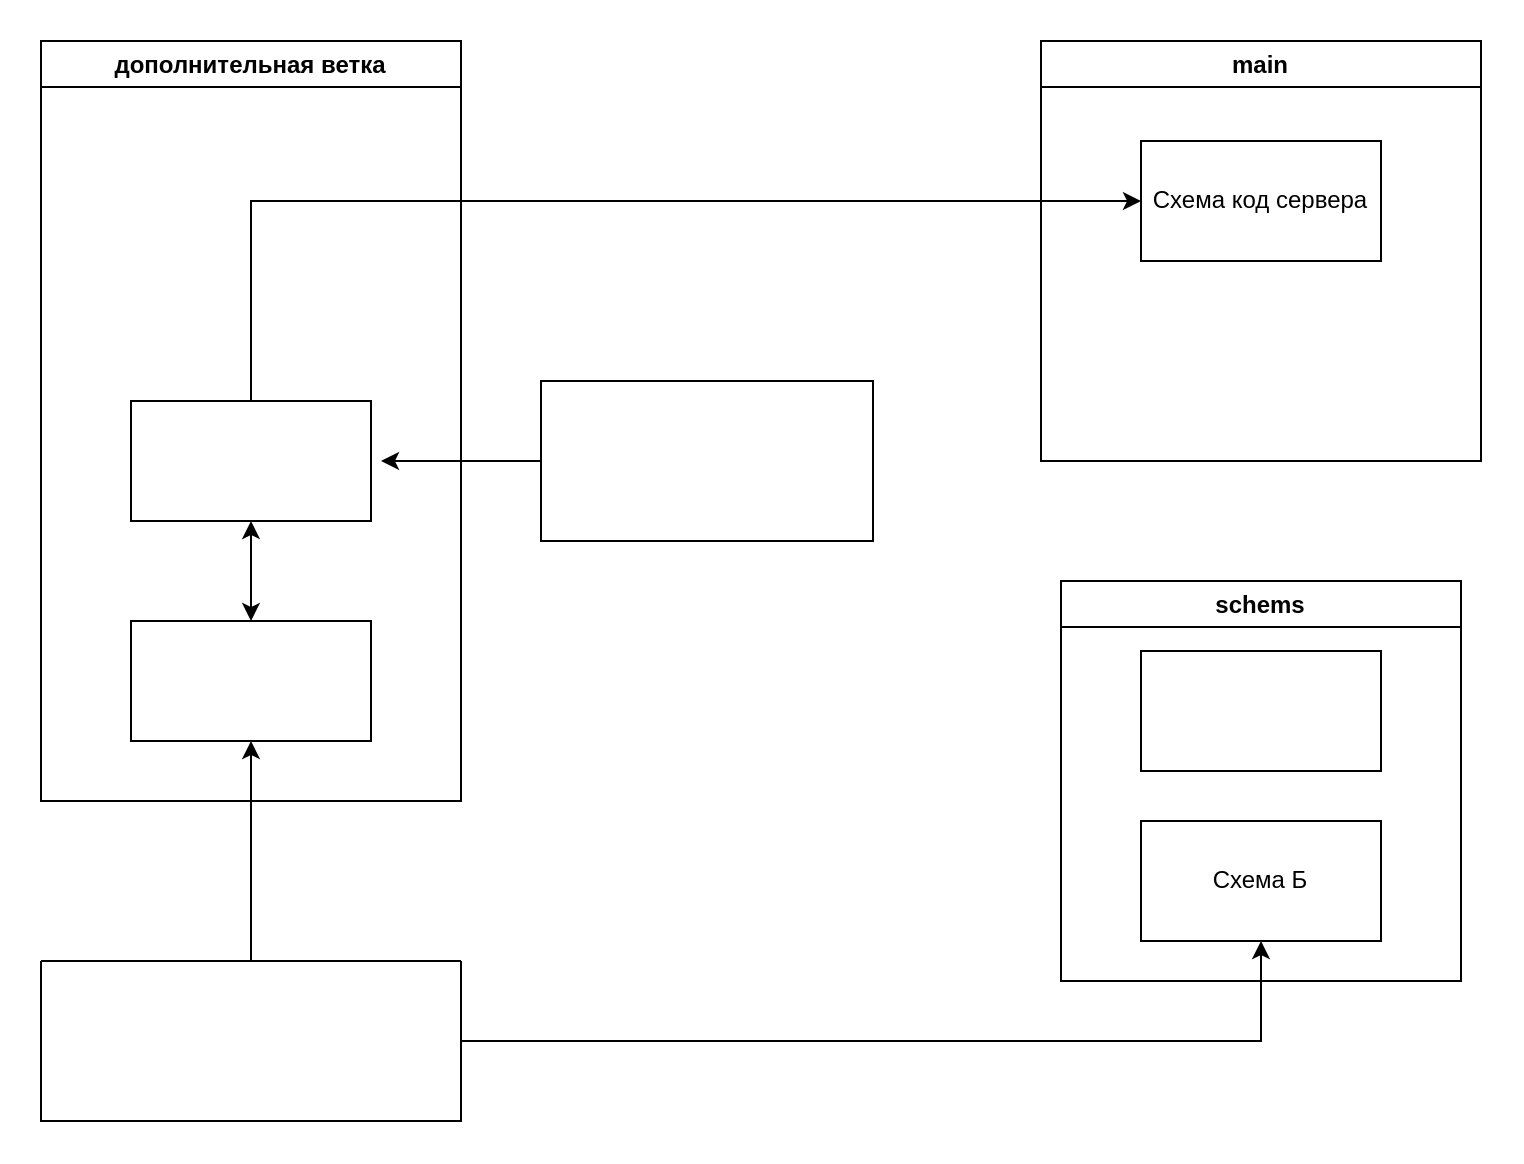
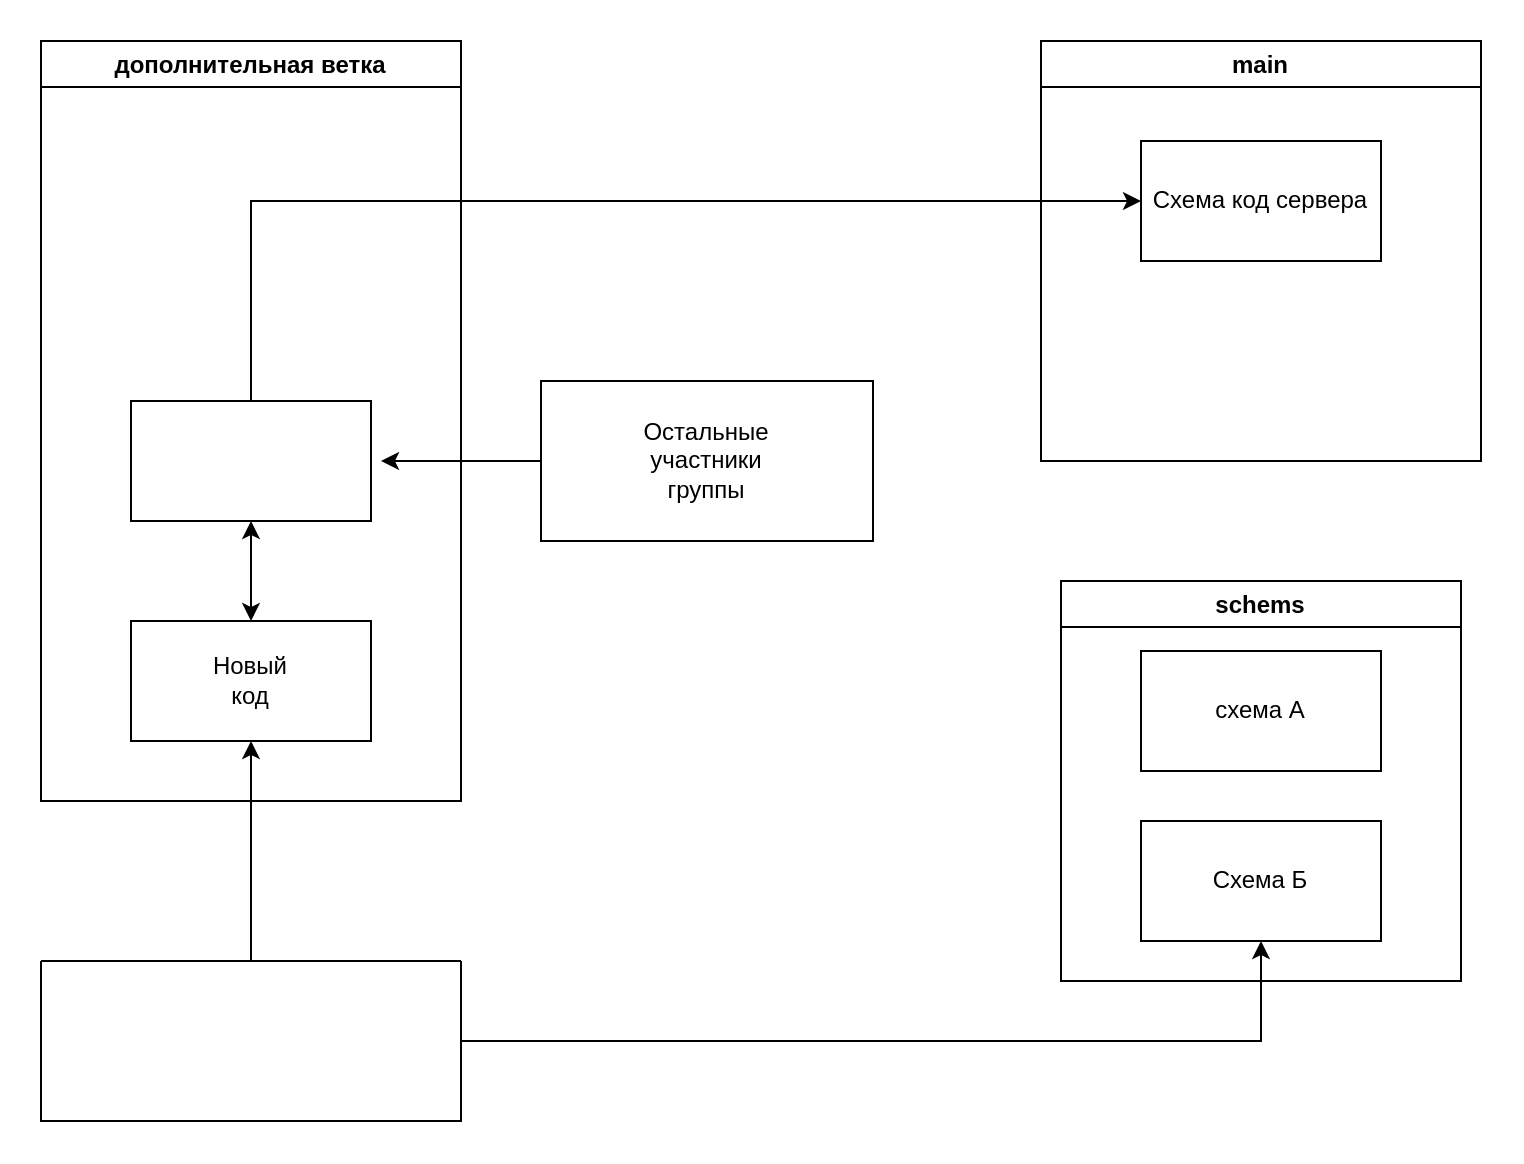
none -> (707, 461)
none -> (251, 681)
none -> (1261, 711)
